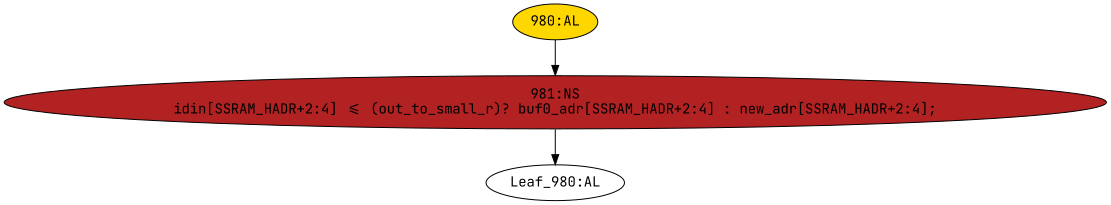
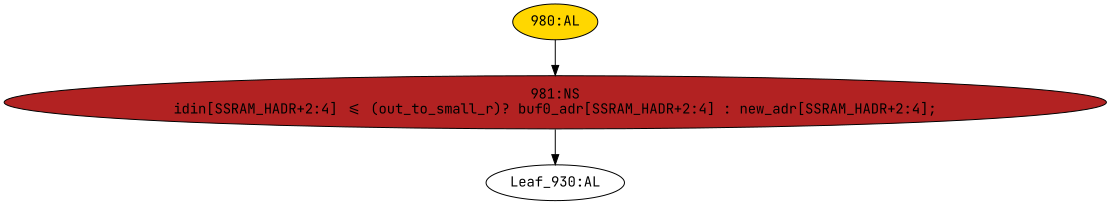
(555, 183) -> (555, 183)
